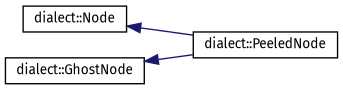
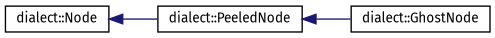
(176, 57) -> (333, 19)
